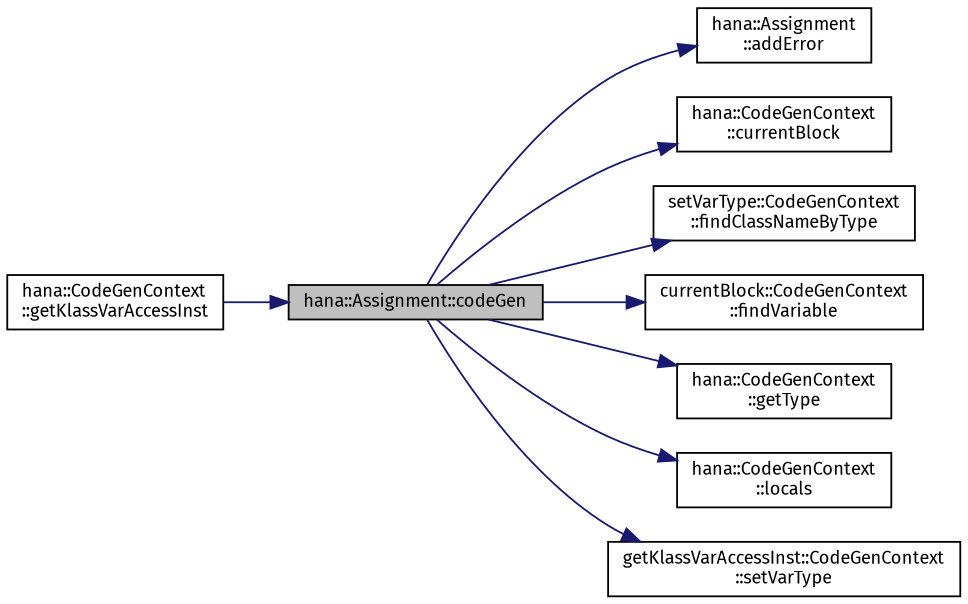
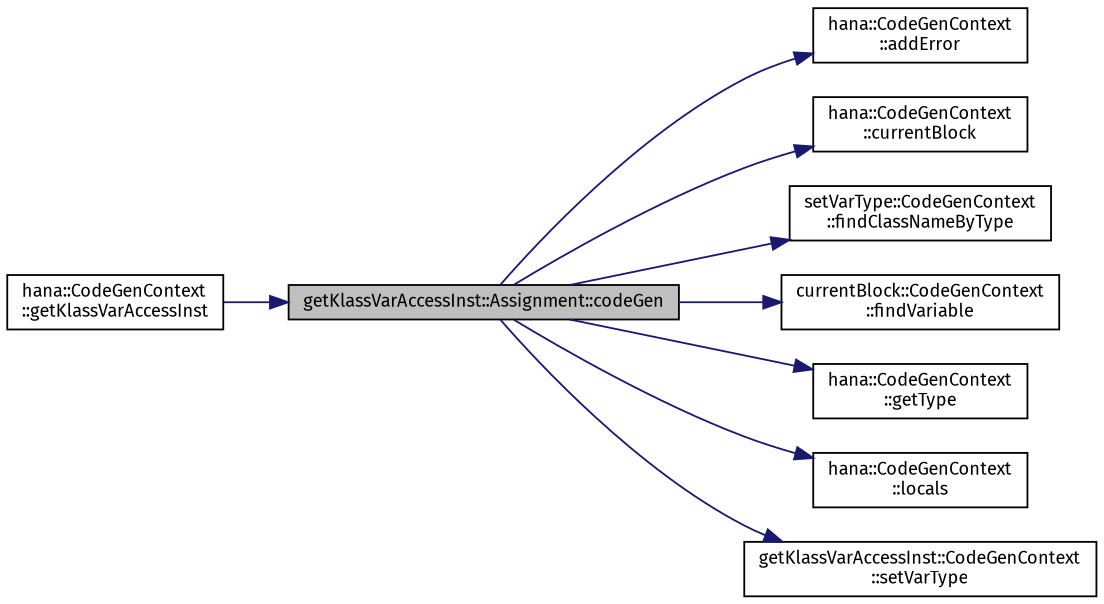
(784, 35) -> (920, 35)
(416, 302) -> (484, 302)
